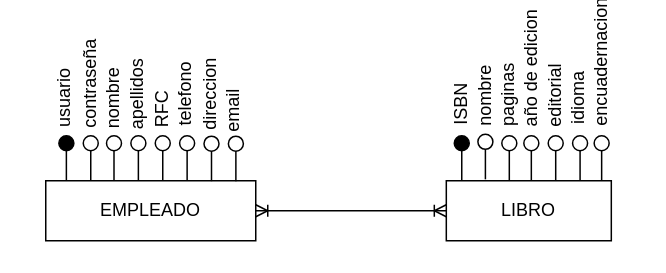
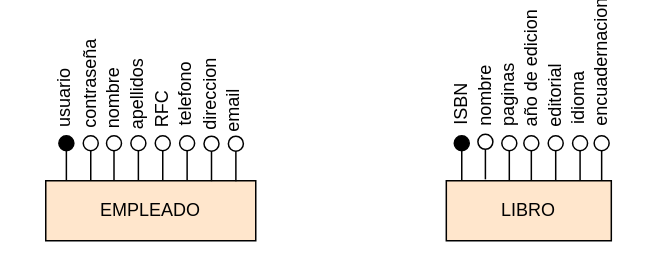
(151, 211) -> (151, 211)
(351, 211) -> none
(529, 211) -> (529, 211)
